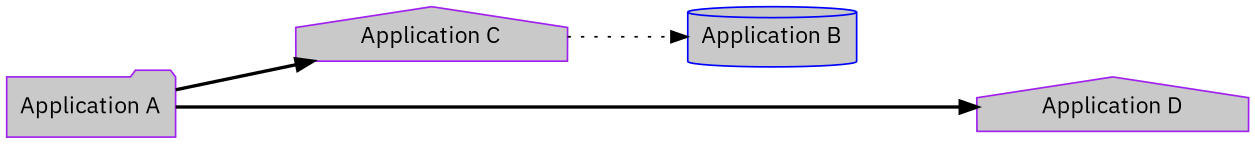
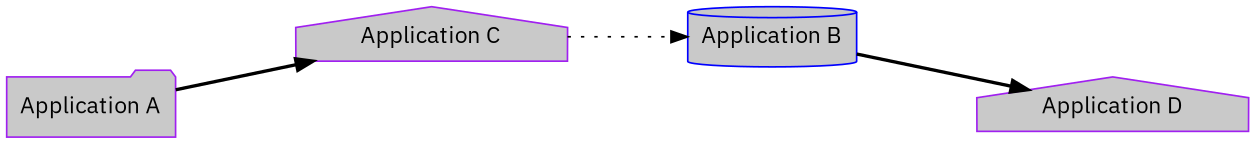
(568, 107) -> (934, 70)
